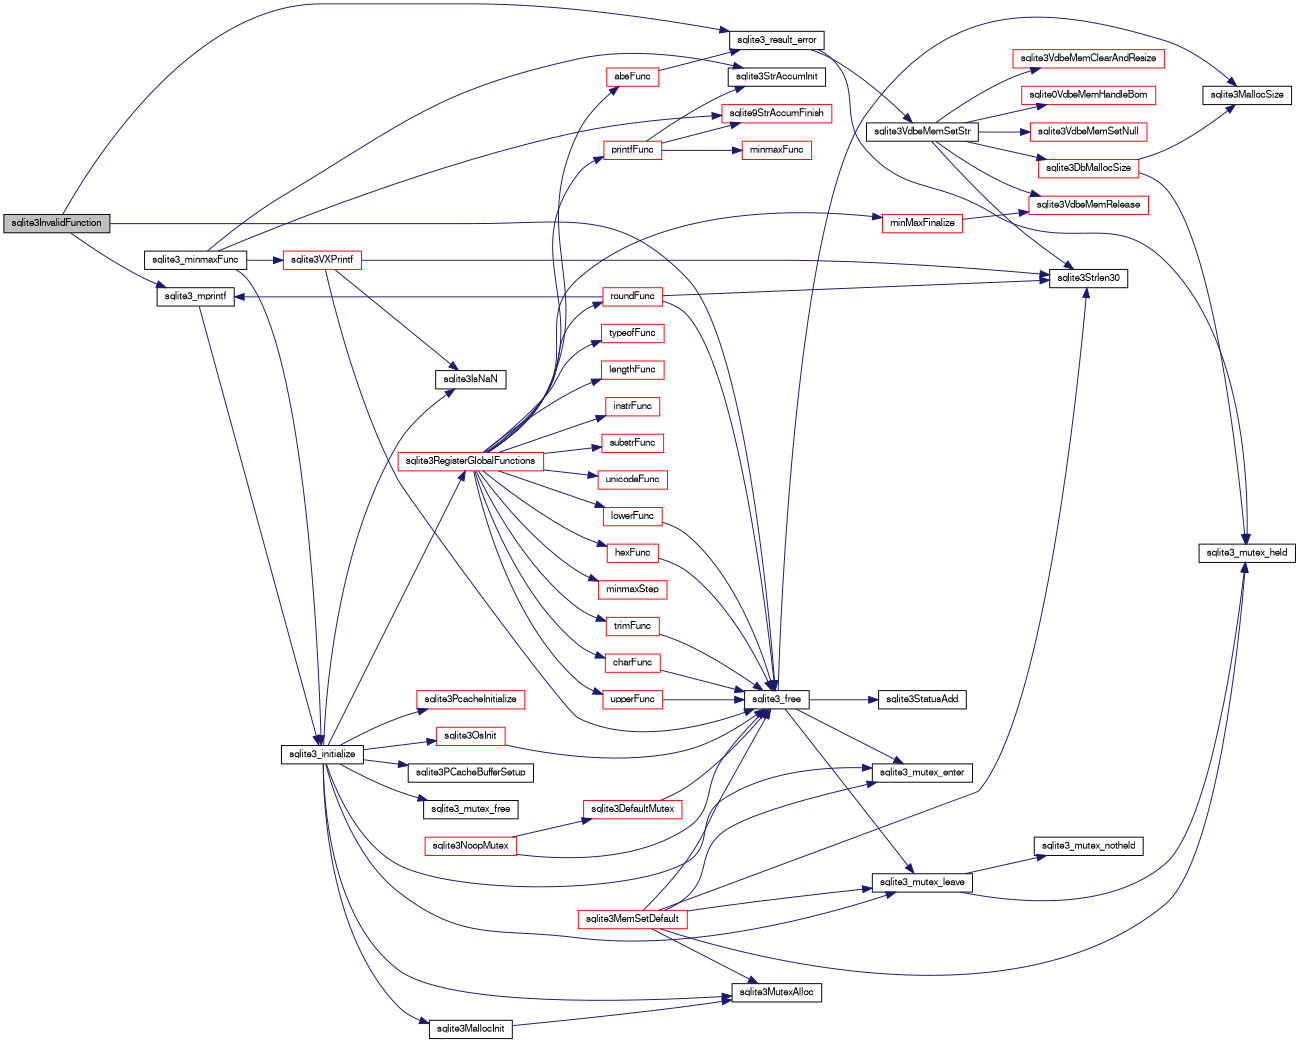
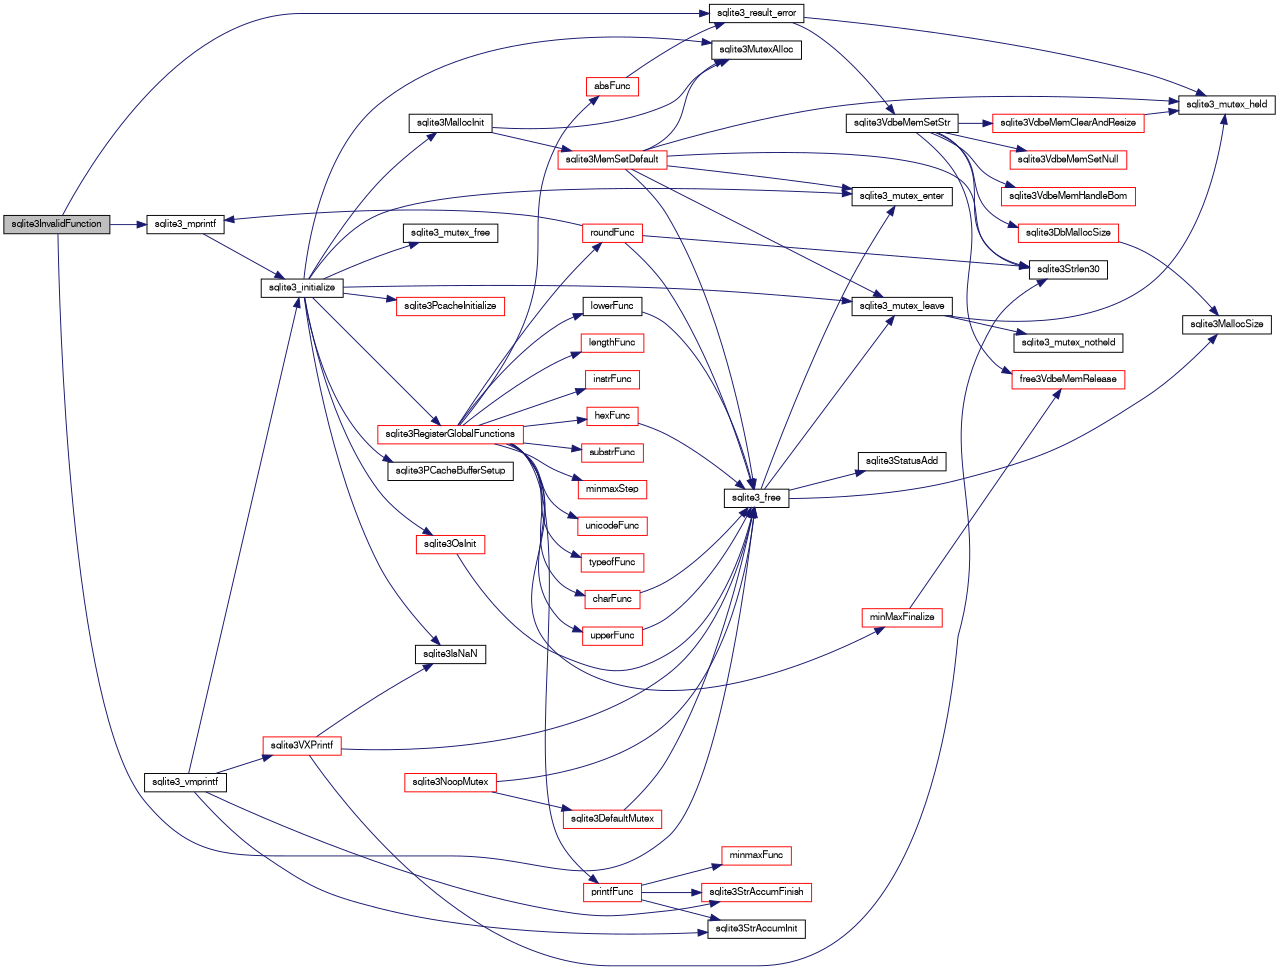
(1089, 95) -> (1068, 197)
(777, 114) -> (757, 893)
none -> (527, 141)
(1089, 205) -> (1068, 380)
(196, 260) -> (186, 783)
(1212, 313) -> (1157, 113)
(633, 517) -> (613, 307)
(633, 627) -> none
